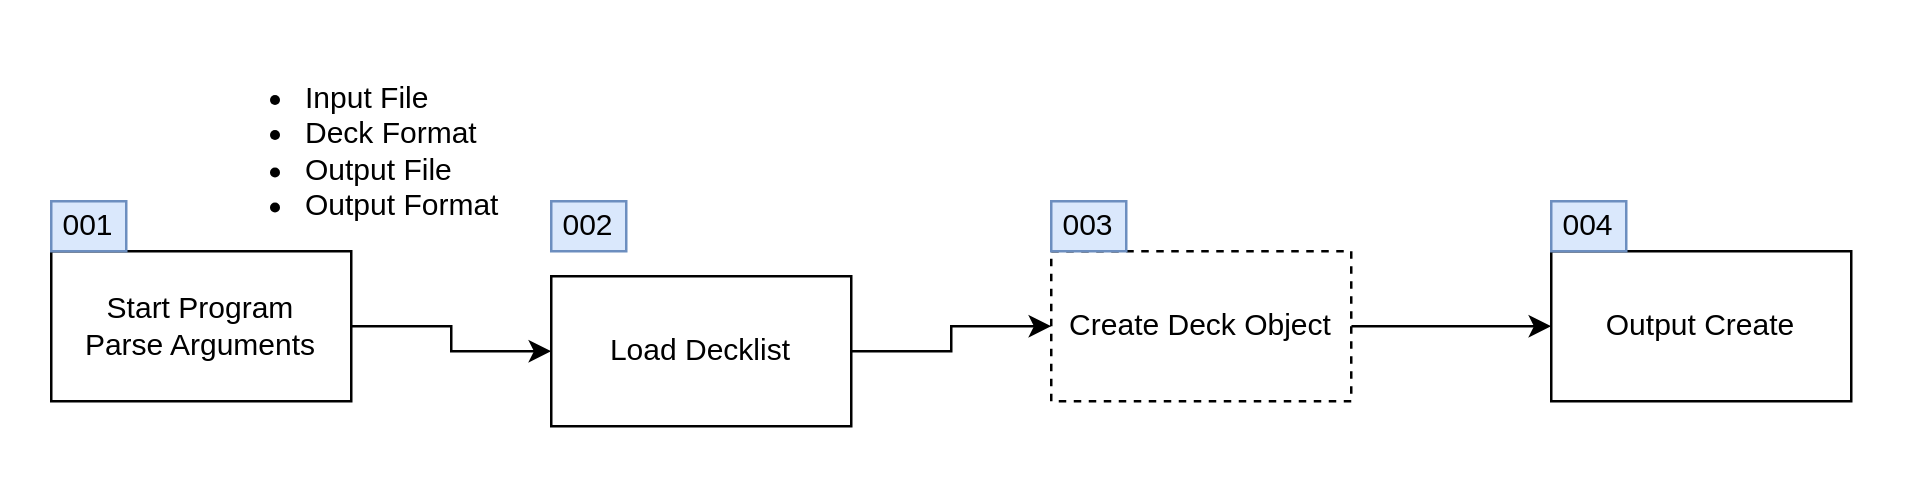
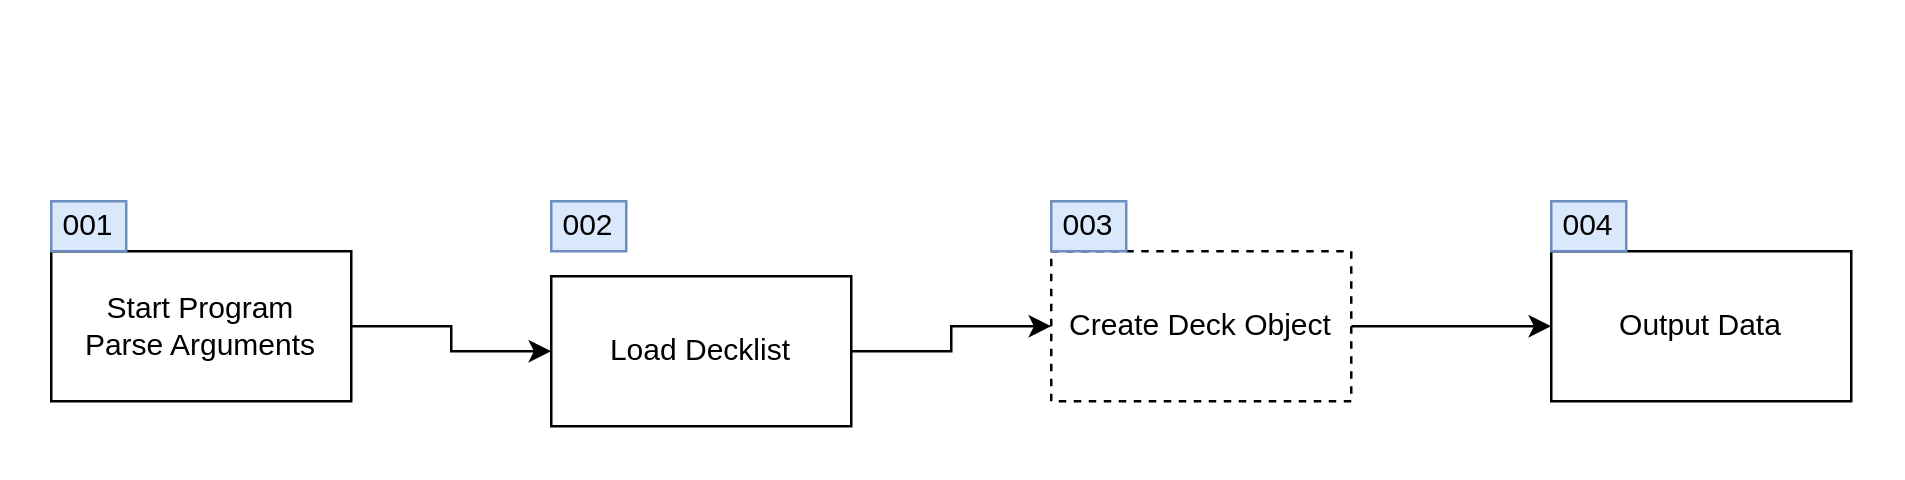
(376, 151) -> none
(1701, 326) -> (1701, 326)
